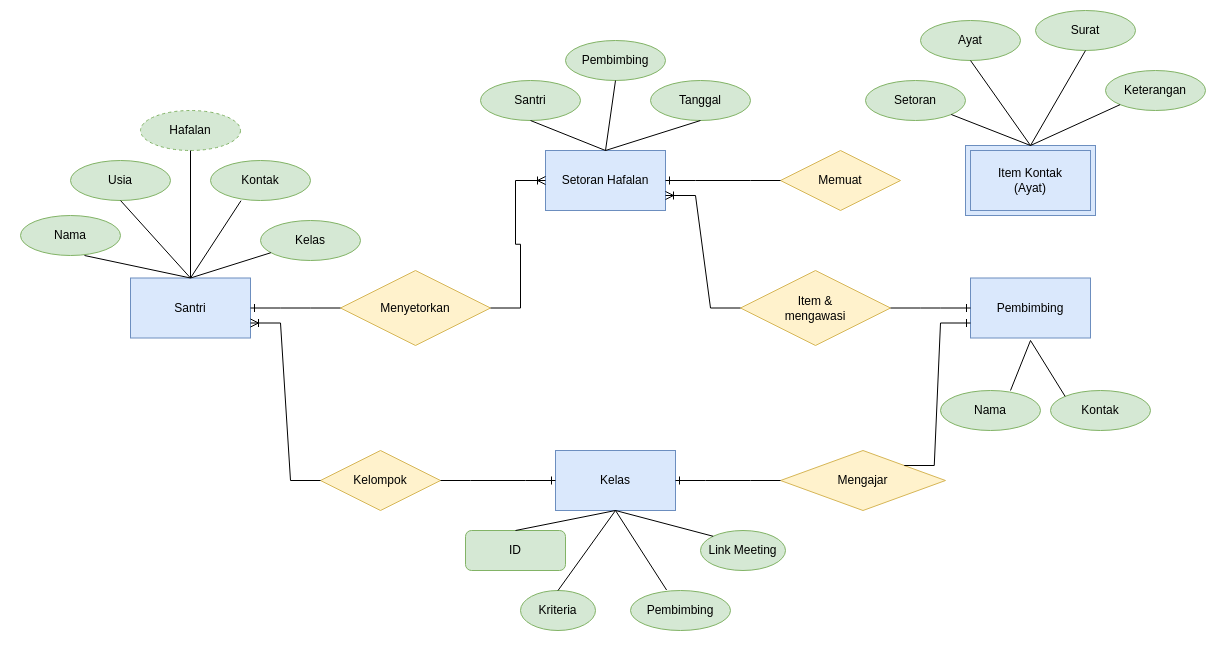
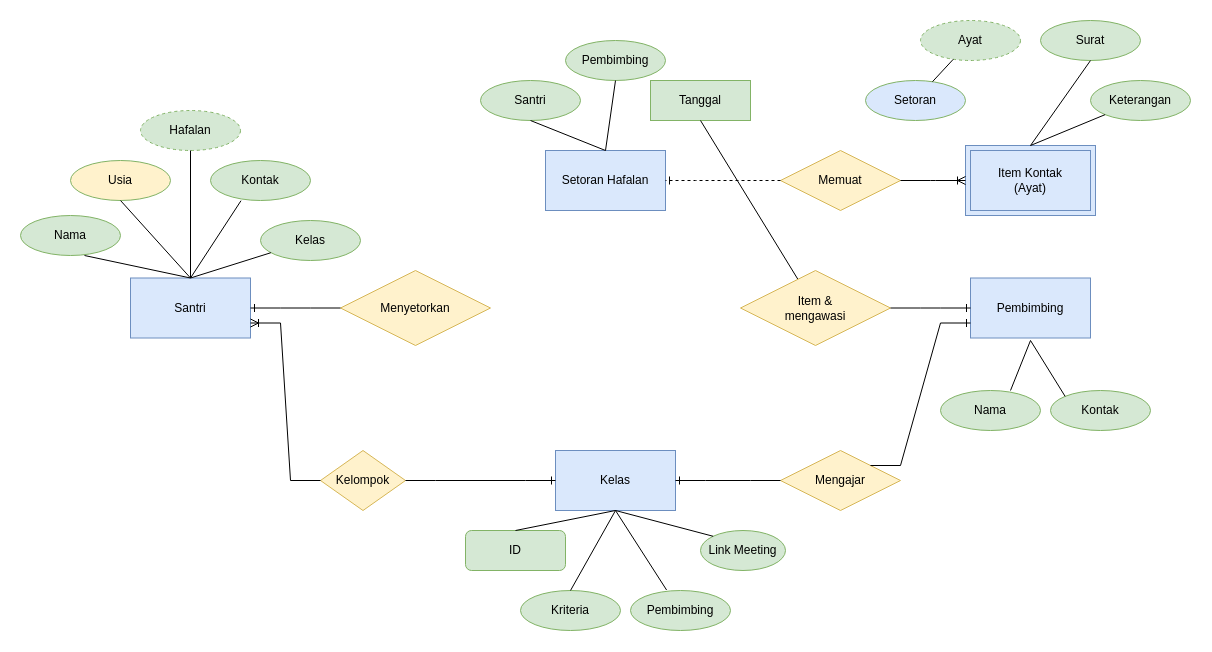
(1086, 31) -> (1091, 41)
(971, 41) -> (971, 41)
(1156, 91) -> (1141, 101)
(701, 101) -> (701, 101)
(916, 101) -> (916, 101)
(999, 101) -> none
(989, 129) -> (943, 70)
(654, 135) -> (749, 200)
(121, 181) -> (121, 181)
(723, 181) -> (723, 181)
none -> (933, 181)
(519, 244) -> none
(703, 252) -> none
(381, 481) -> (363, 481)
(863, 481) -> (841, 481)
(558, 611) -> (571, 611)
